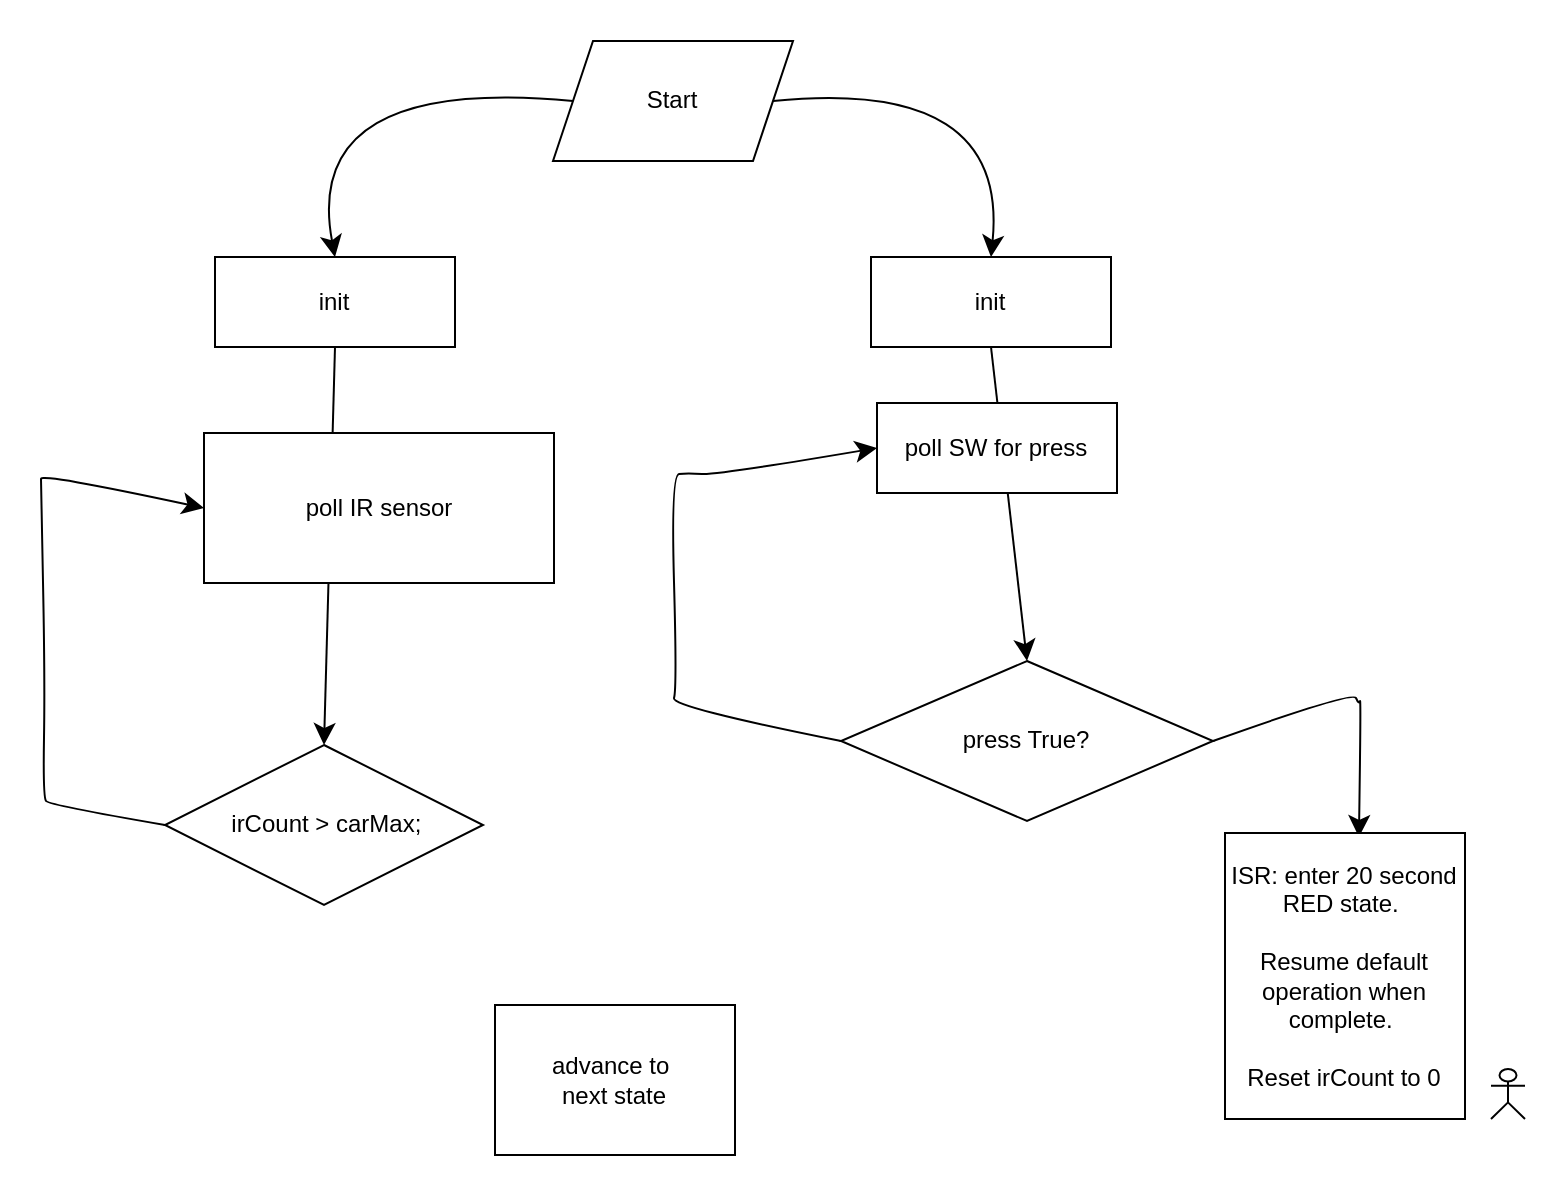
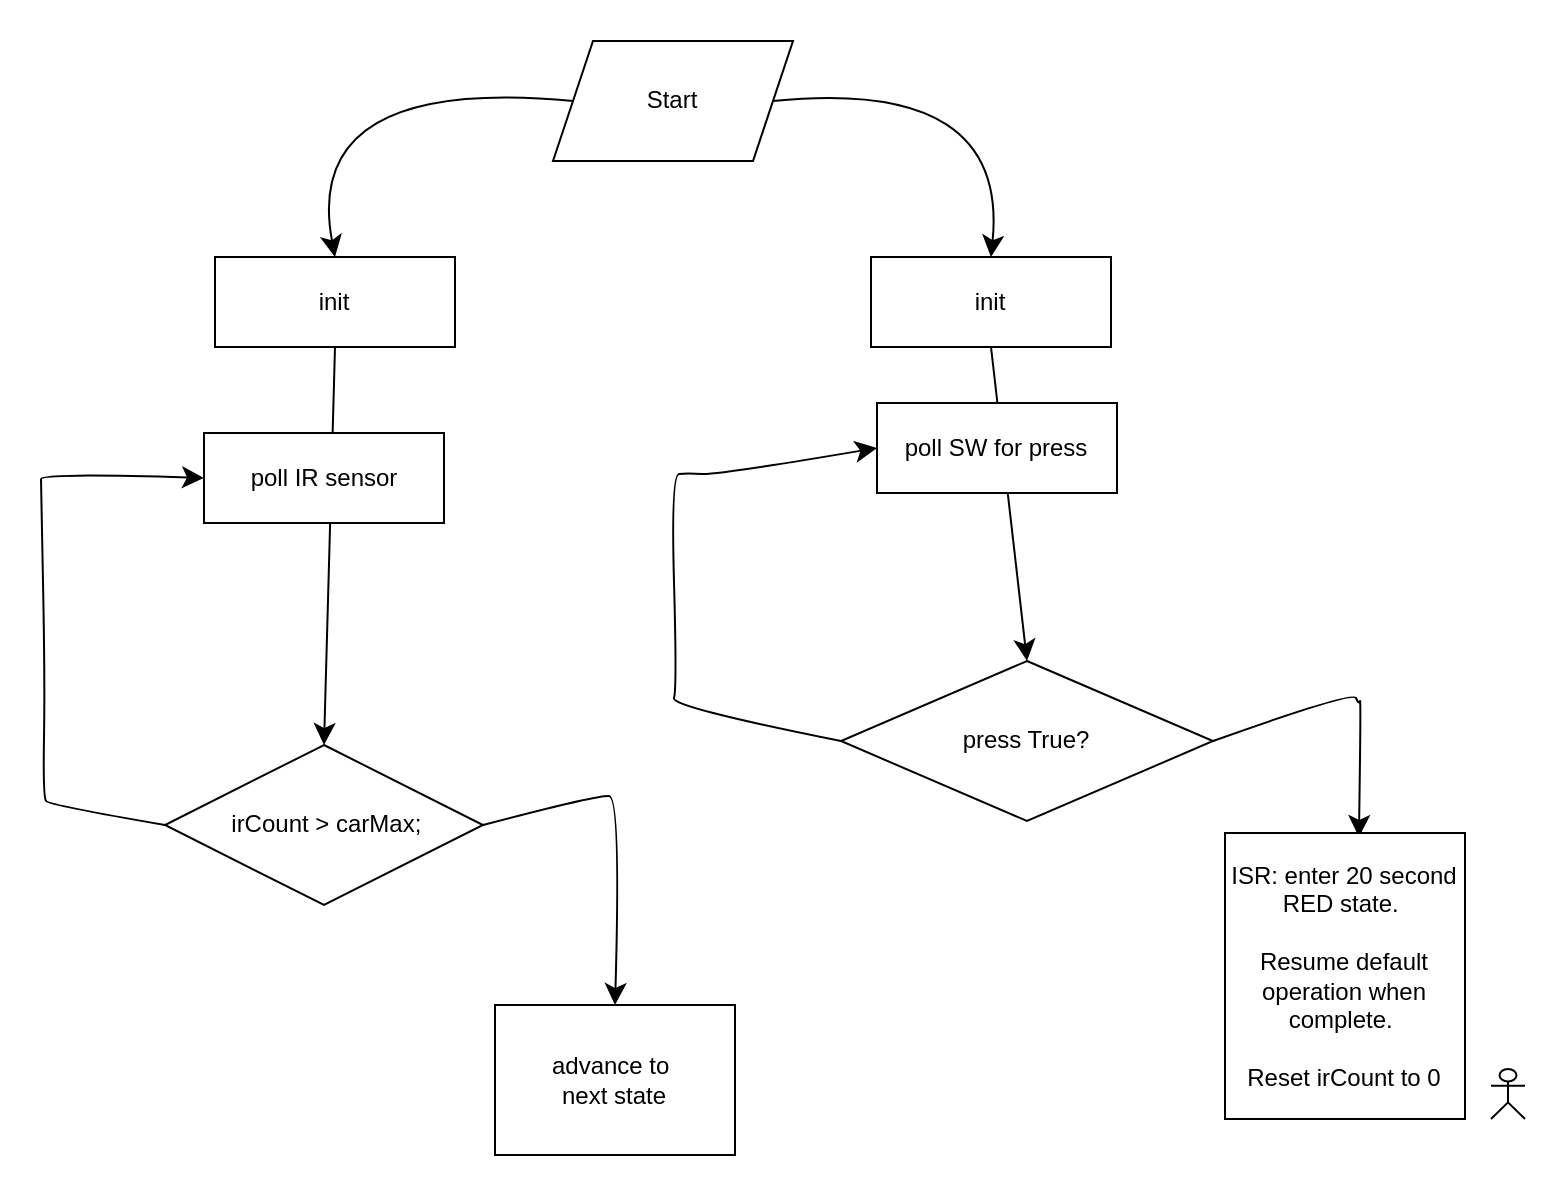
(379, 508) -> (324, 478)
none -> (616, 829)
